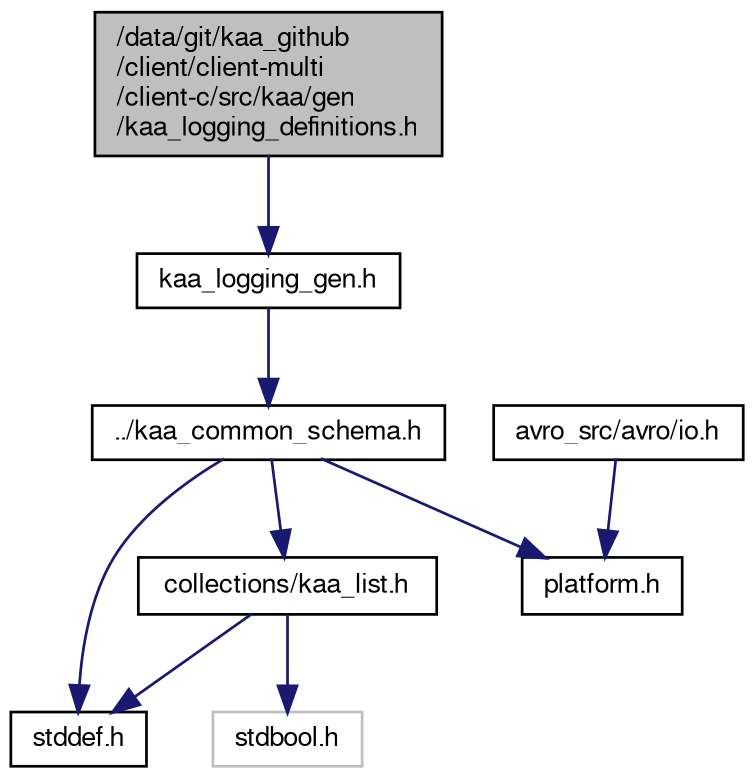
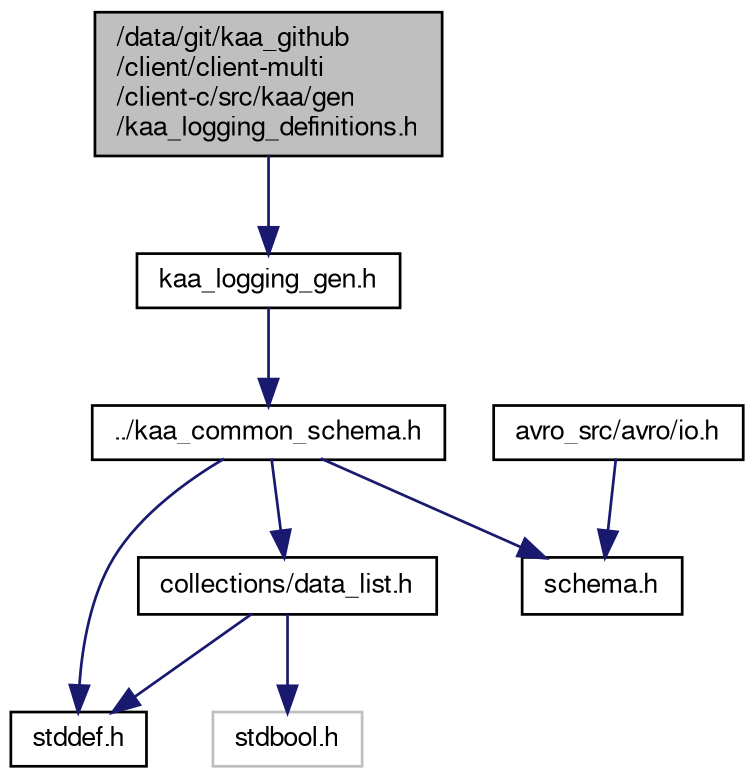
(288, 586) -> (288, 586)
(602, 586) -> (602, 586)
